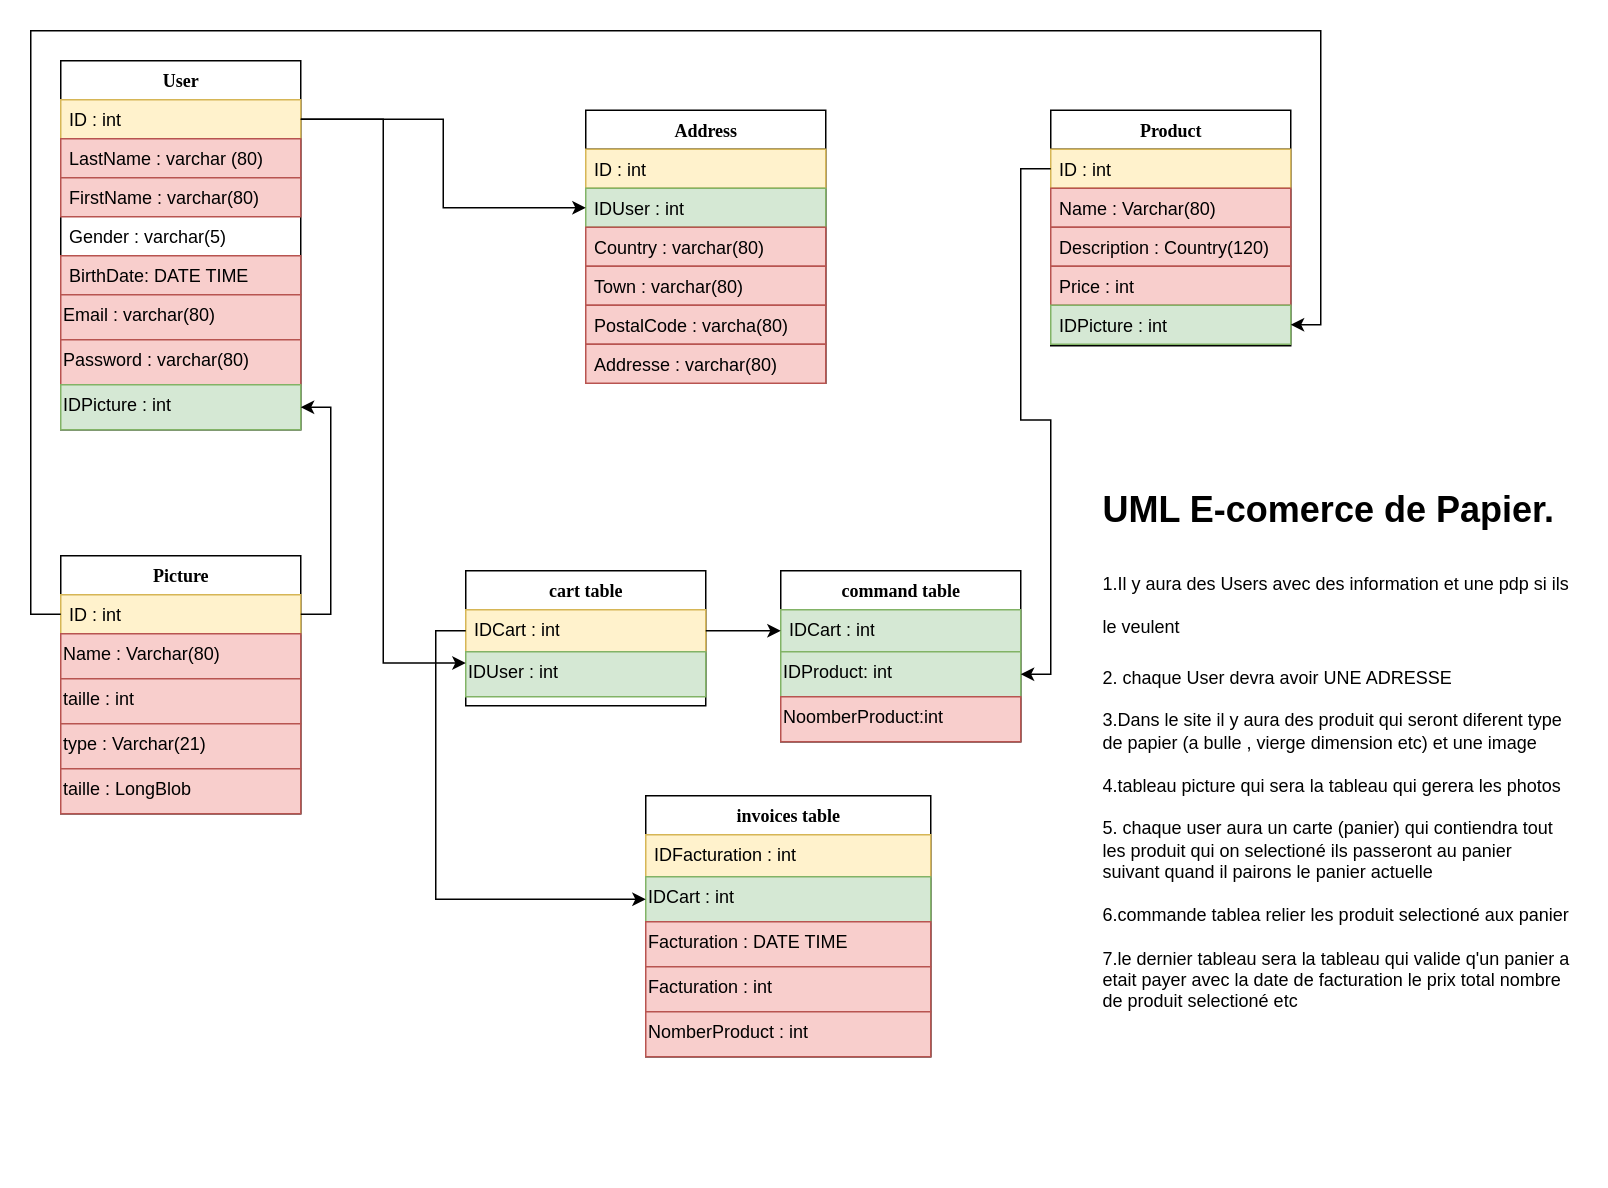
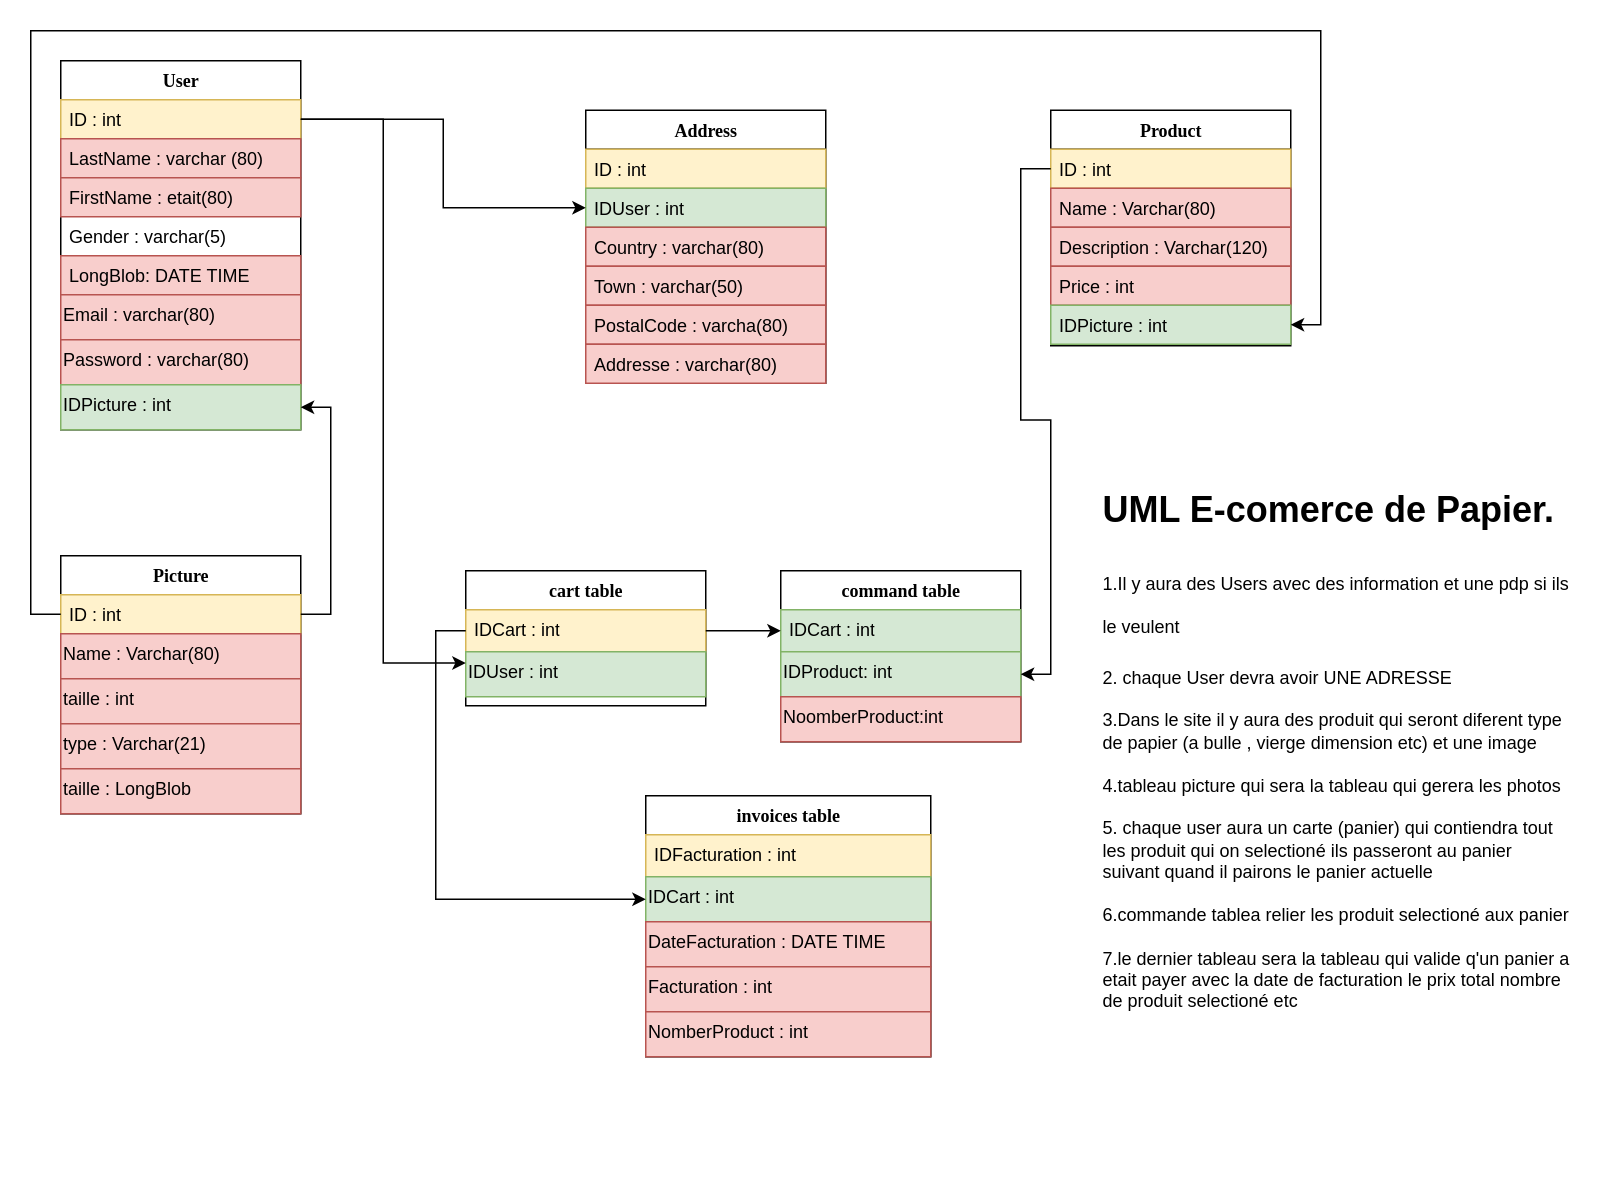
(176, 199) -> (164, 199)
(1172, 259) -> (1172, 259)
(161, 277) -> (156, 277)
(678, 288) -> (678, 288)
(753, 943) -> (773, 943)
